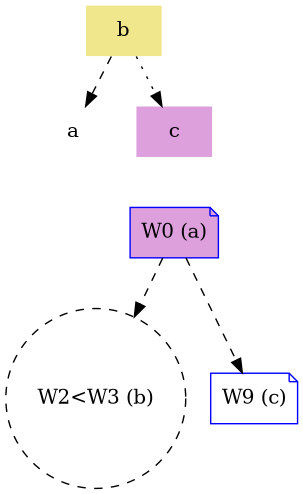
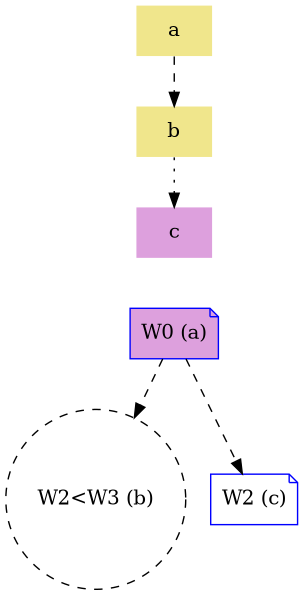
(102, 75) -> (174, 74)
(73, 132) -> (174, 31)
(254, 398) -> (254, 499)
